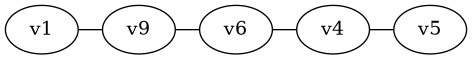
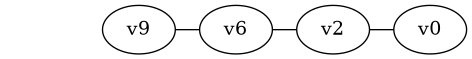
(42, 30) -> none
(333, 30) -> (333, 30)
(430, 30) -> (430, 30)
